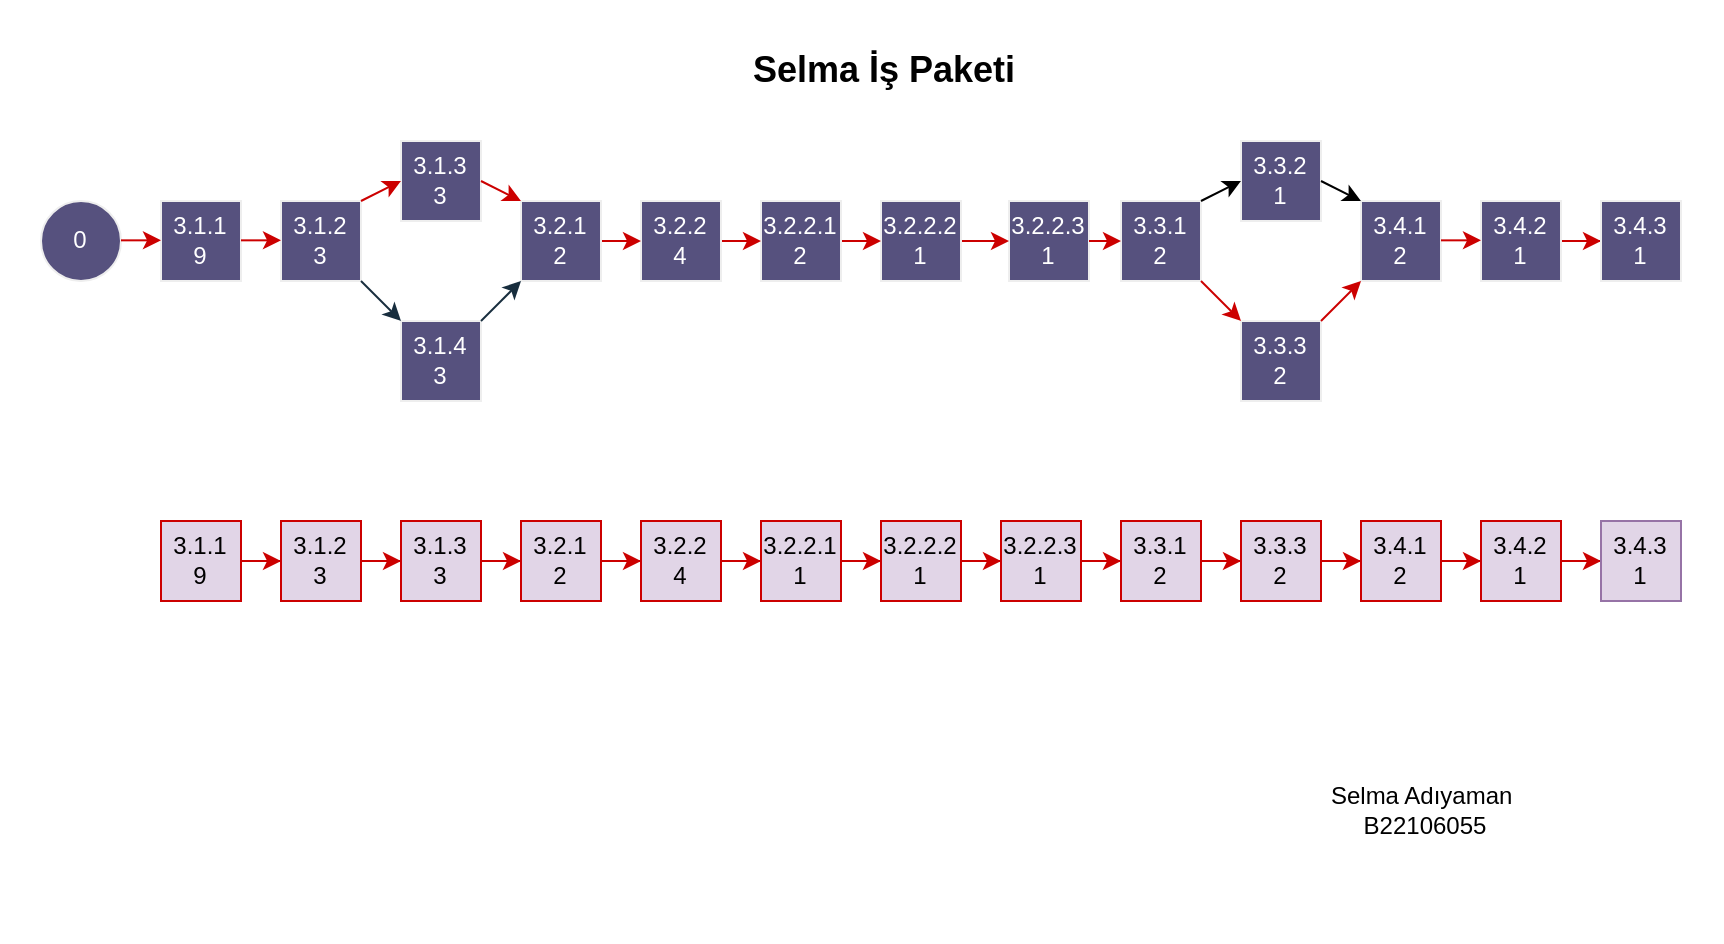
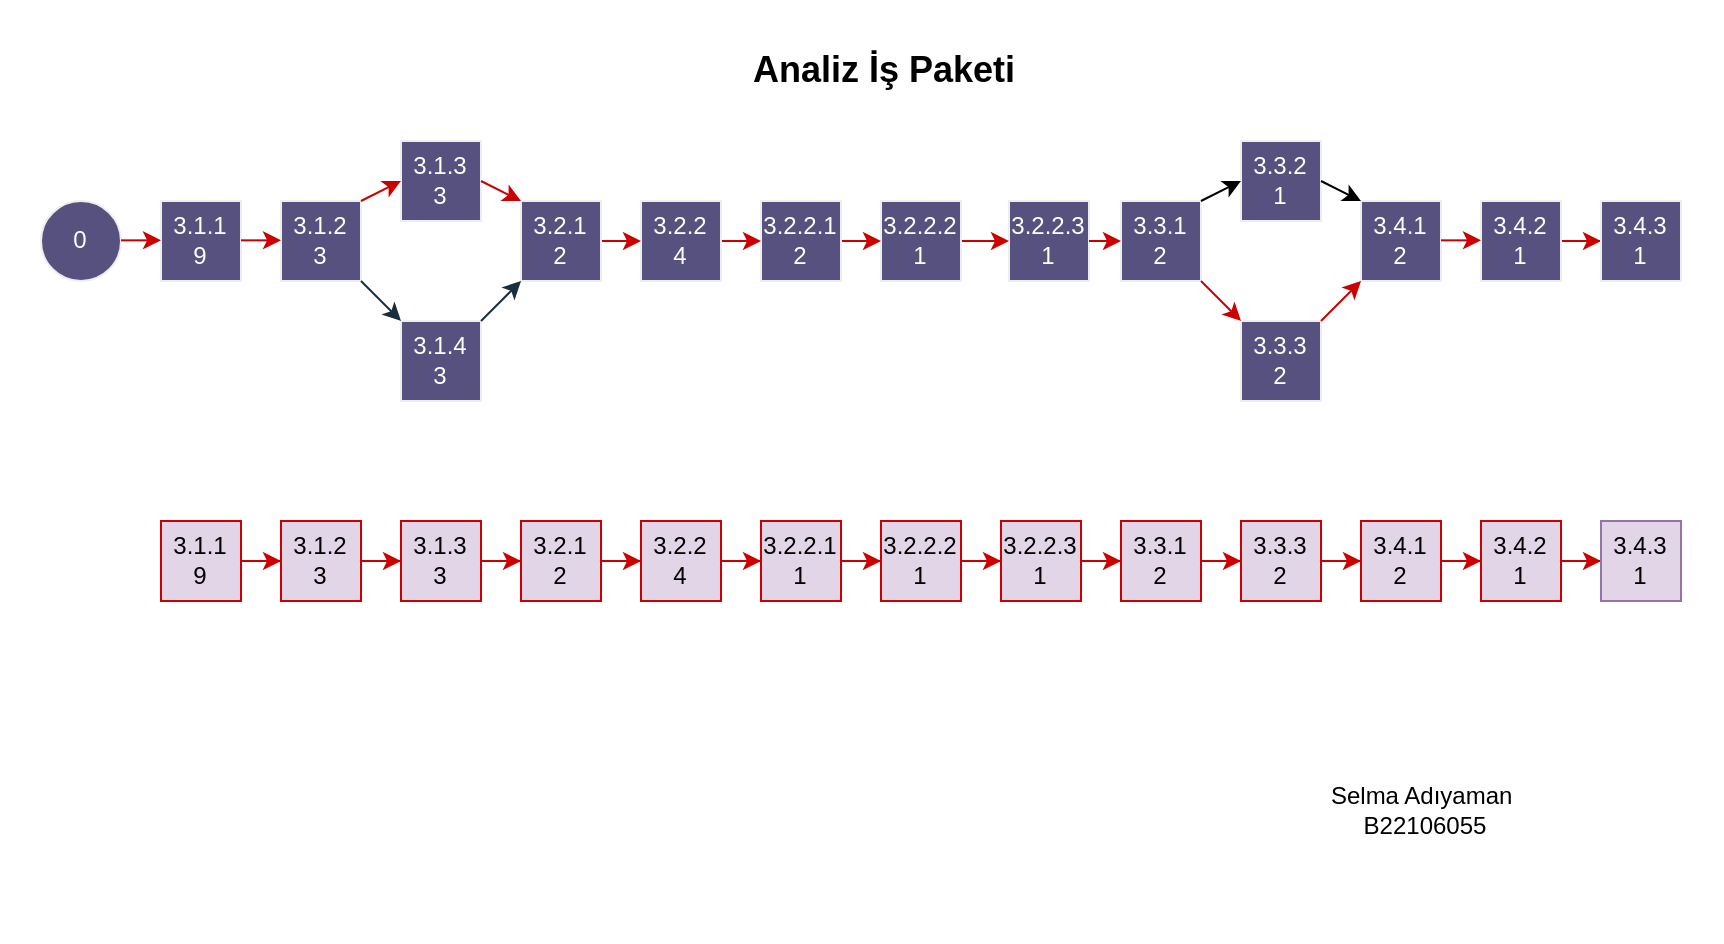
(885, 71) -> (885, 71)
